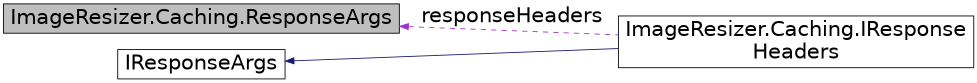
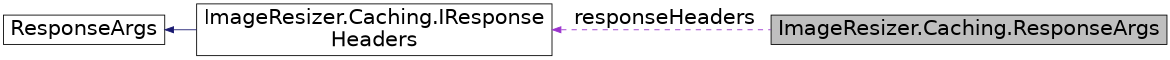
(513, 31) -> (666, 30)
(201, 64) -> (84, 30)
